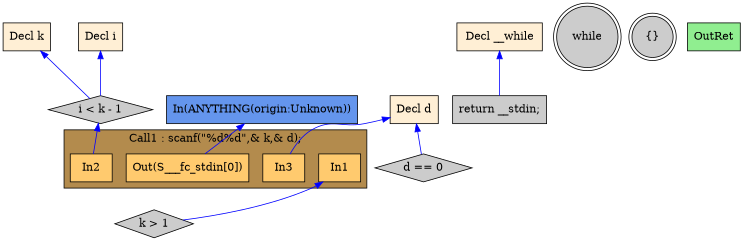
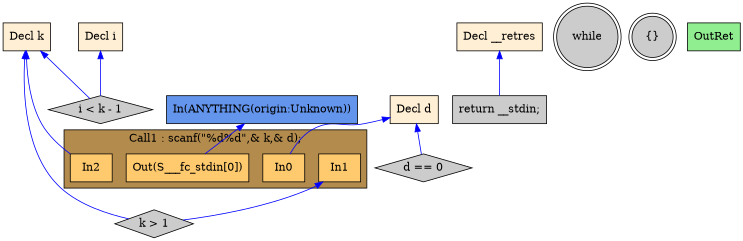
(500, 37) -> (500, 37)
(95, 143) -> (36, 112)
none -> (42, 163)
(284, 168) -> (284, 168)
